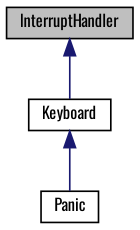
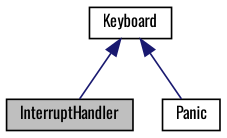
(70, 78) -> (95, 76)
